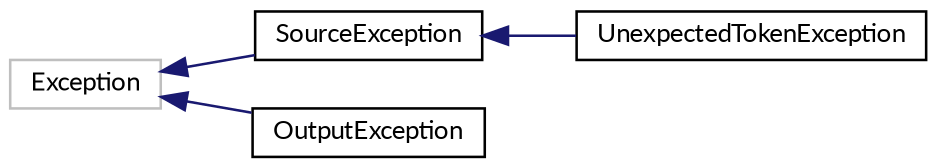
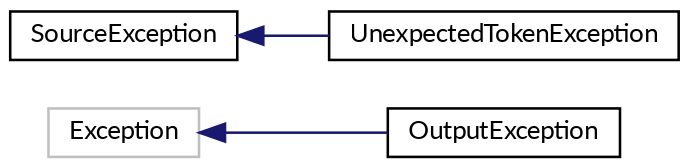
(221, 61) -> none
